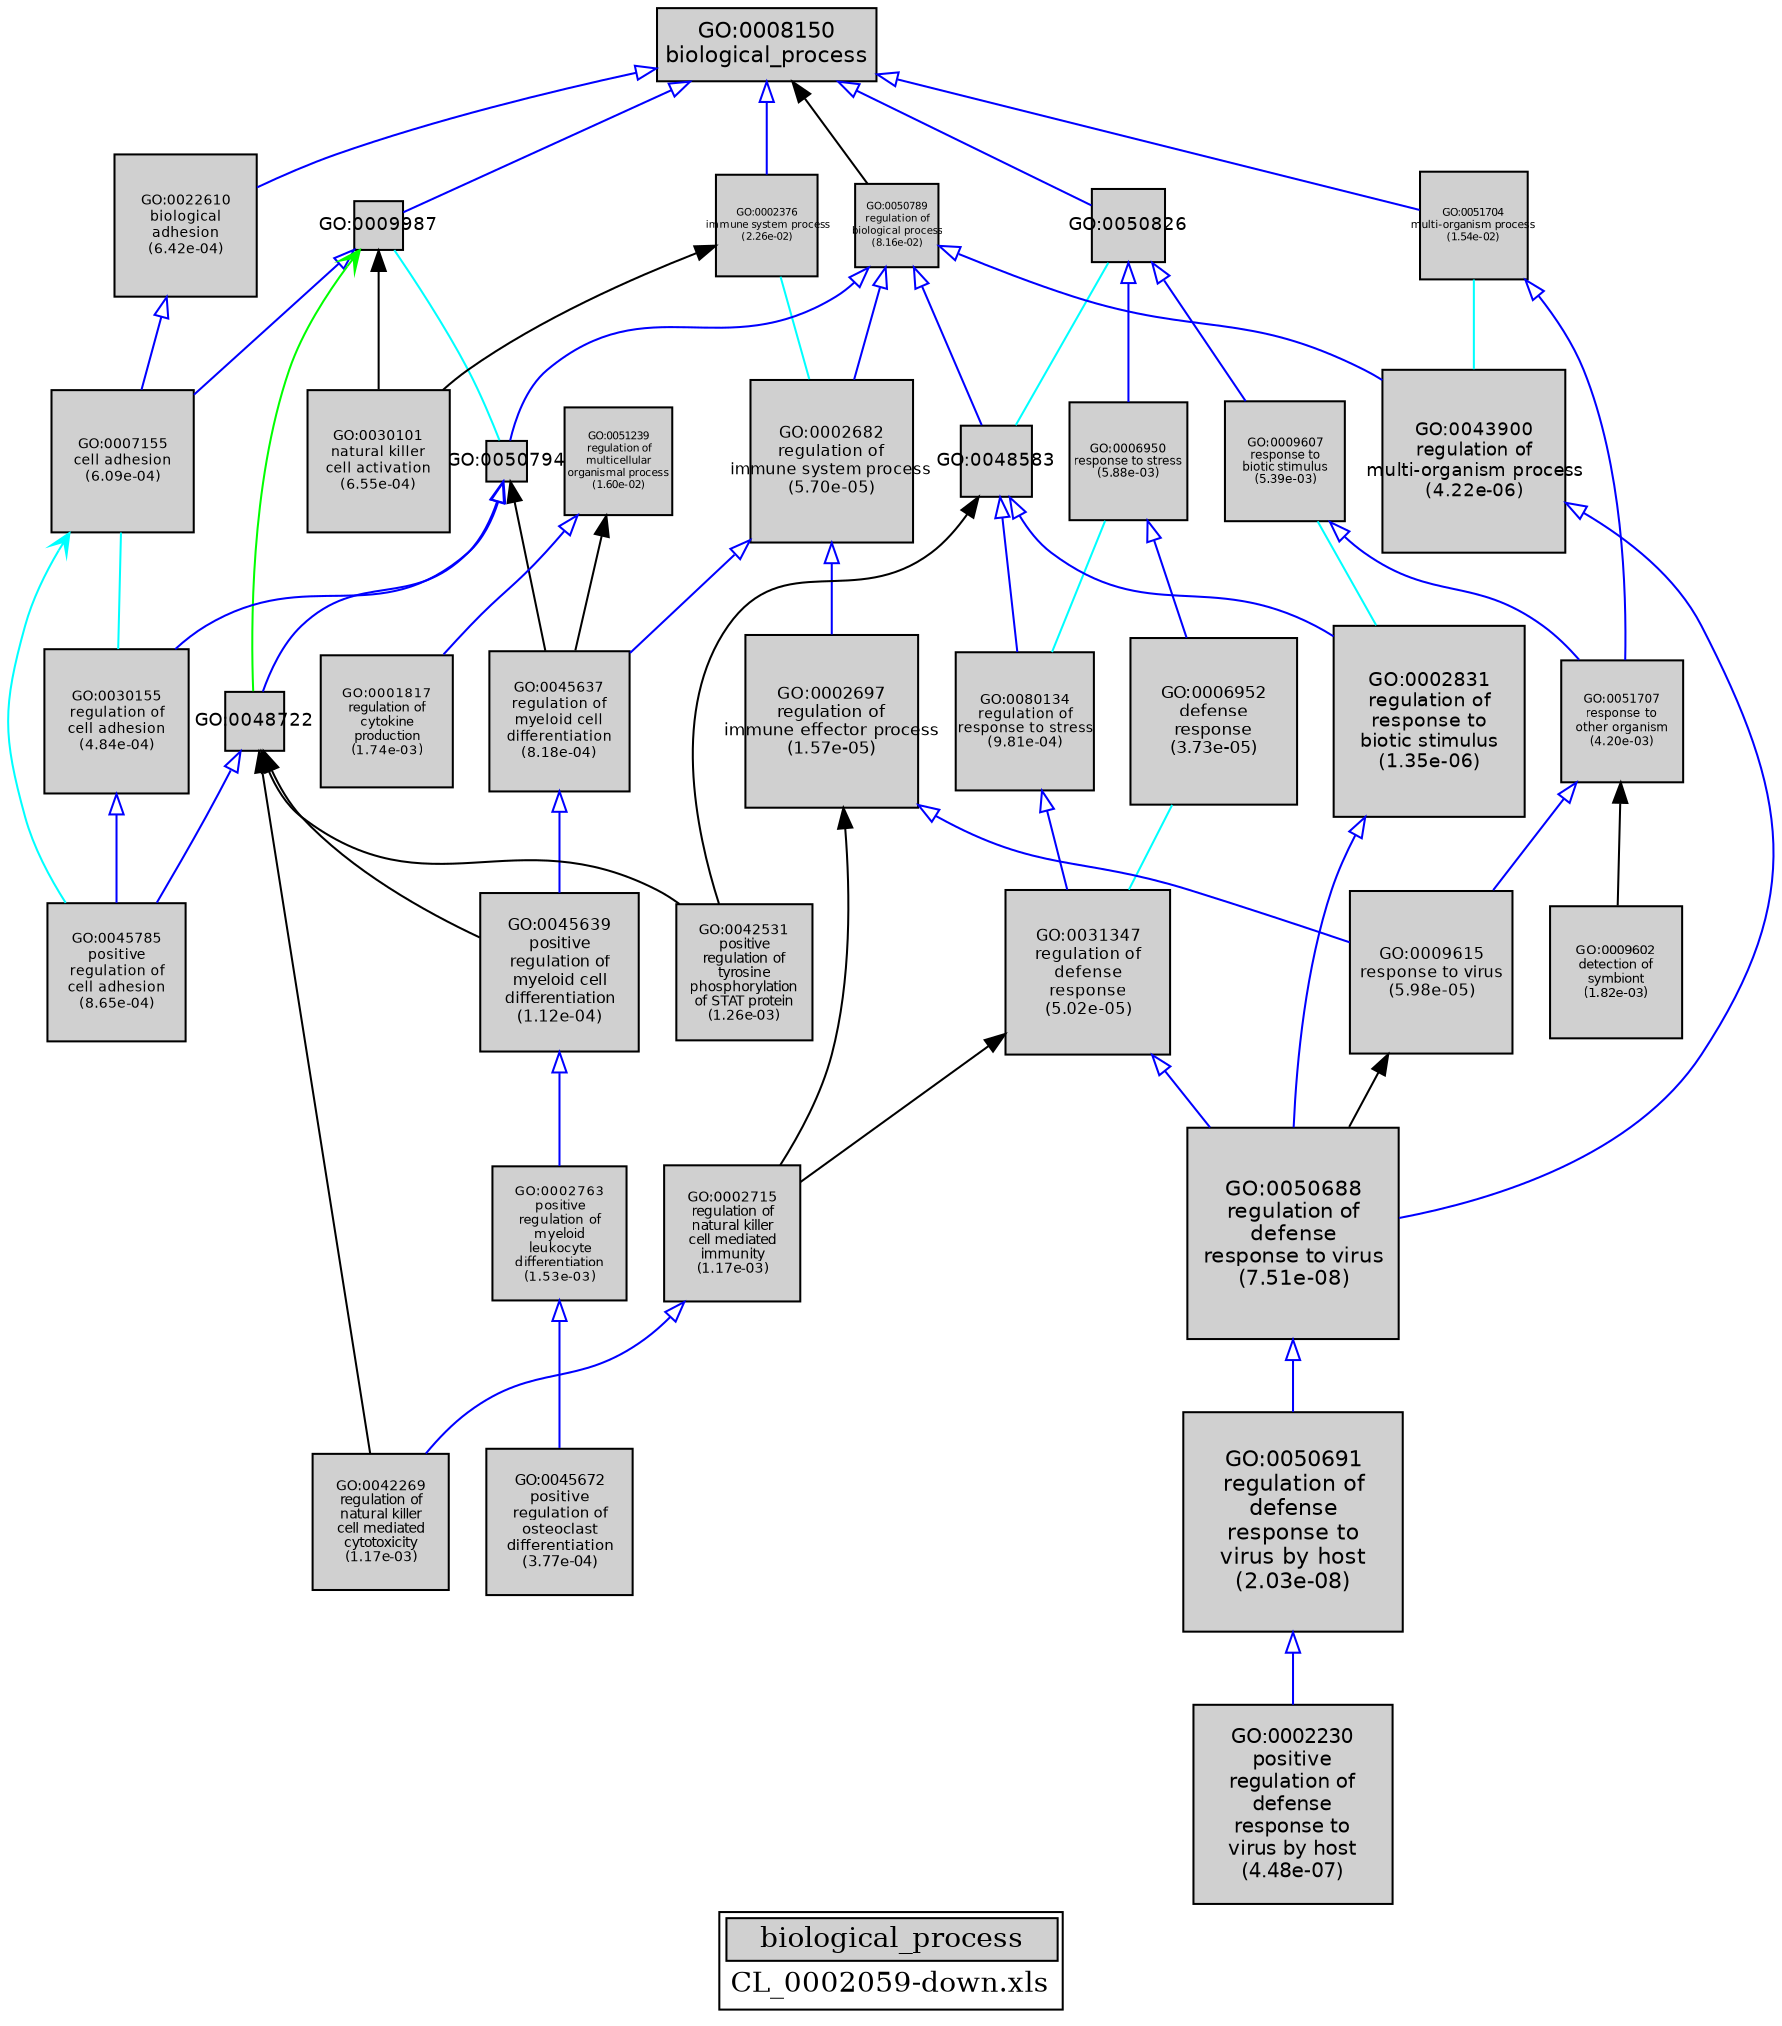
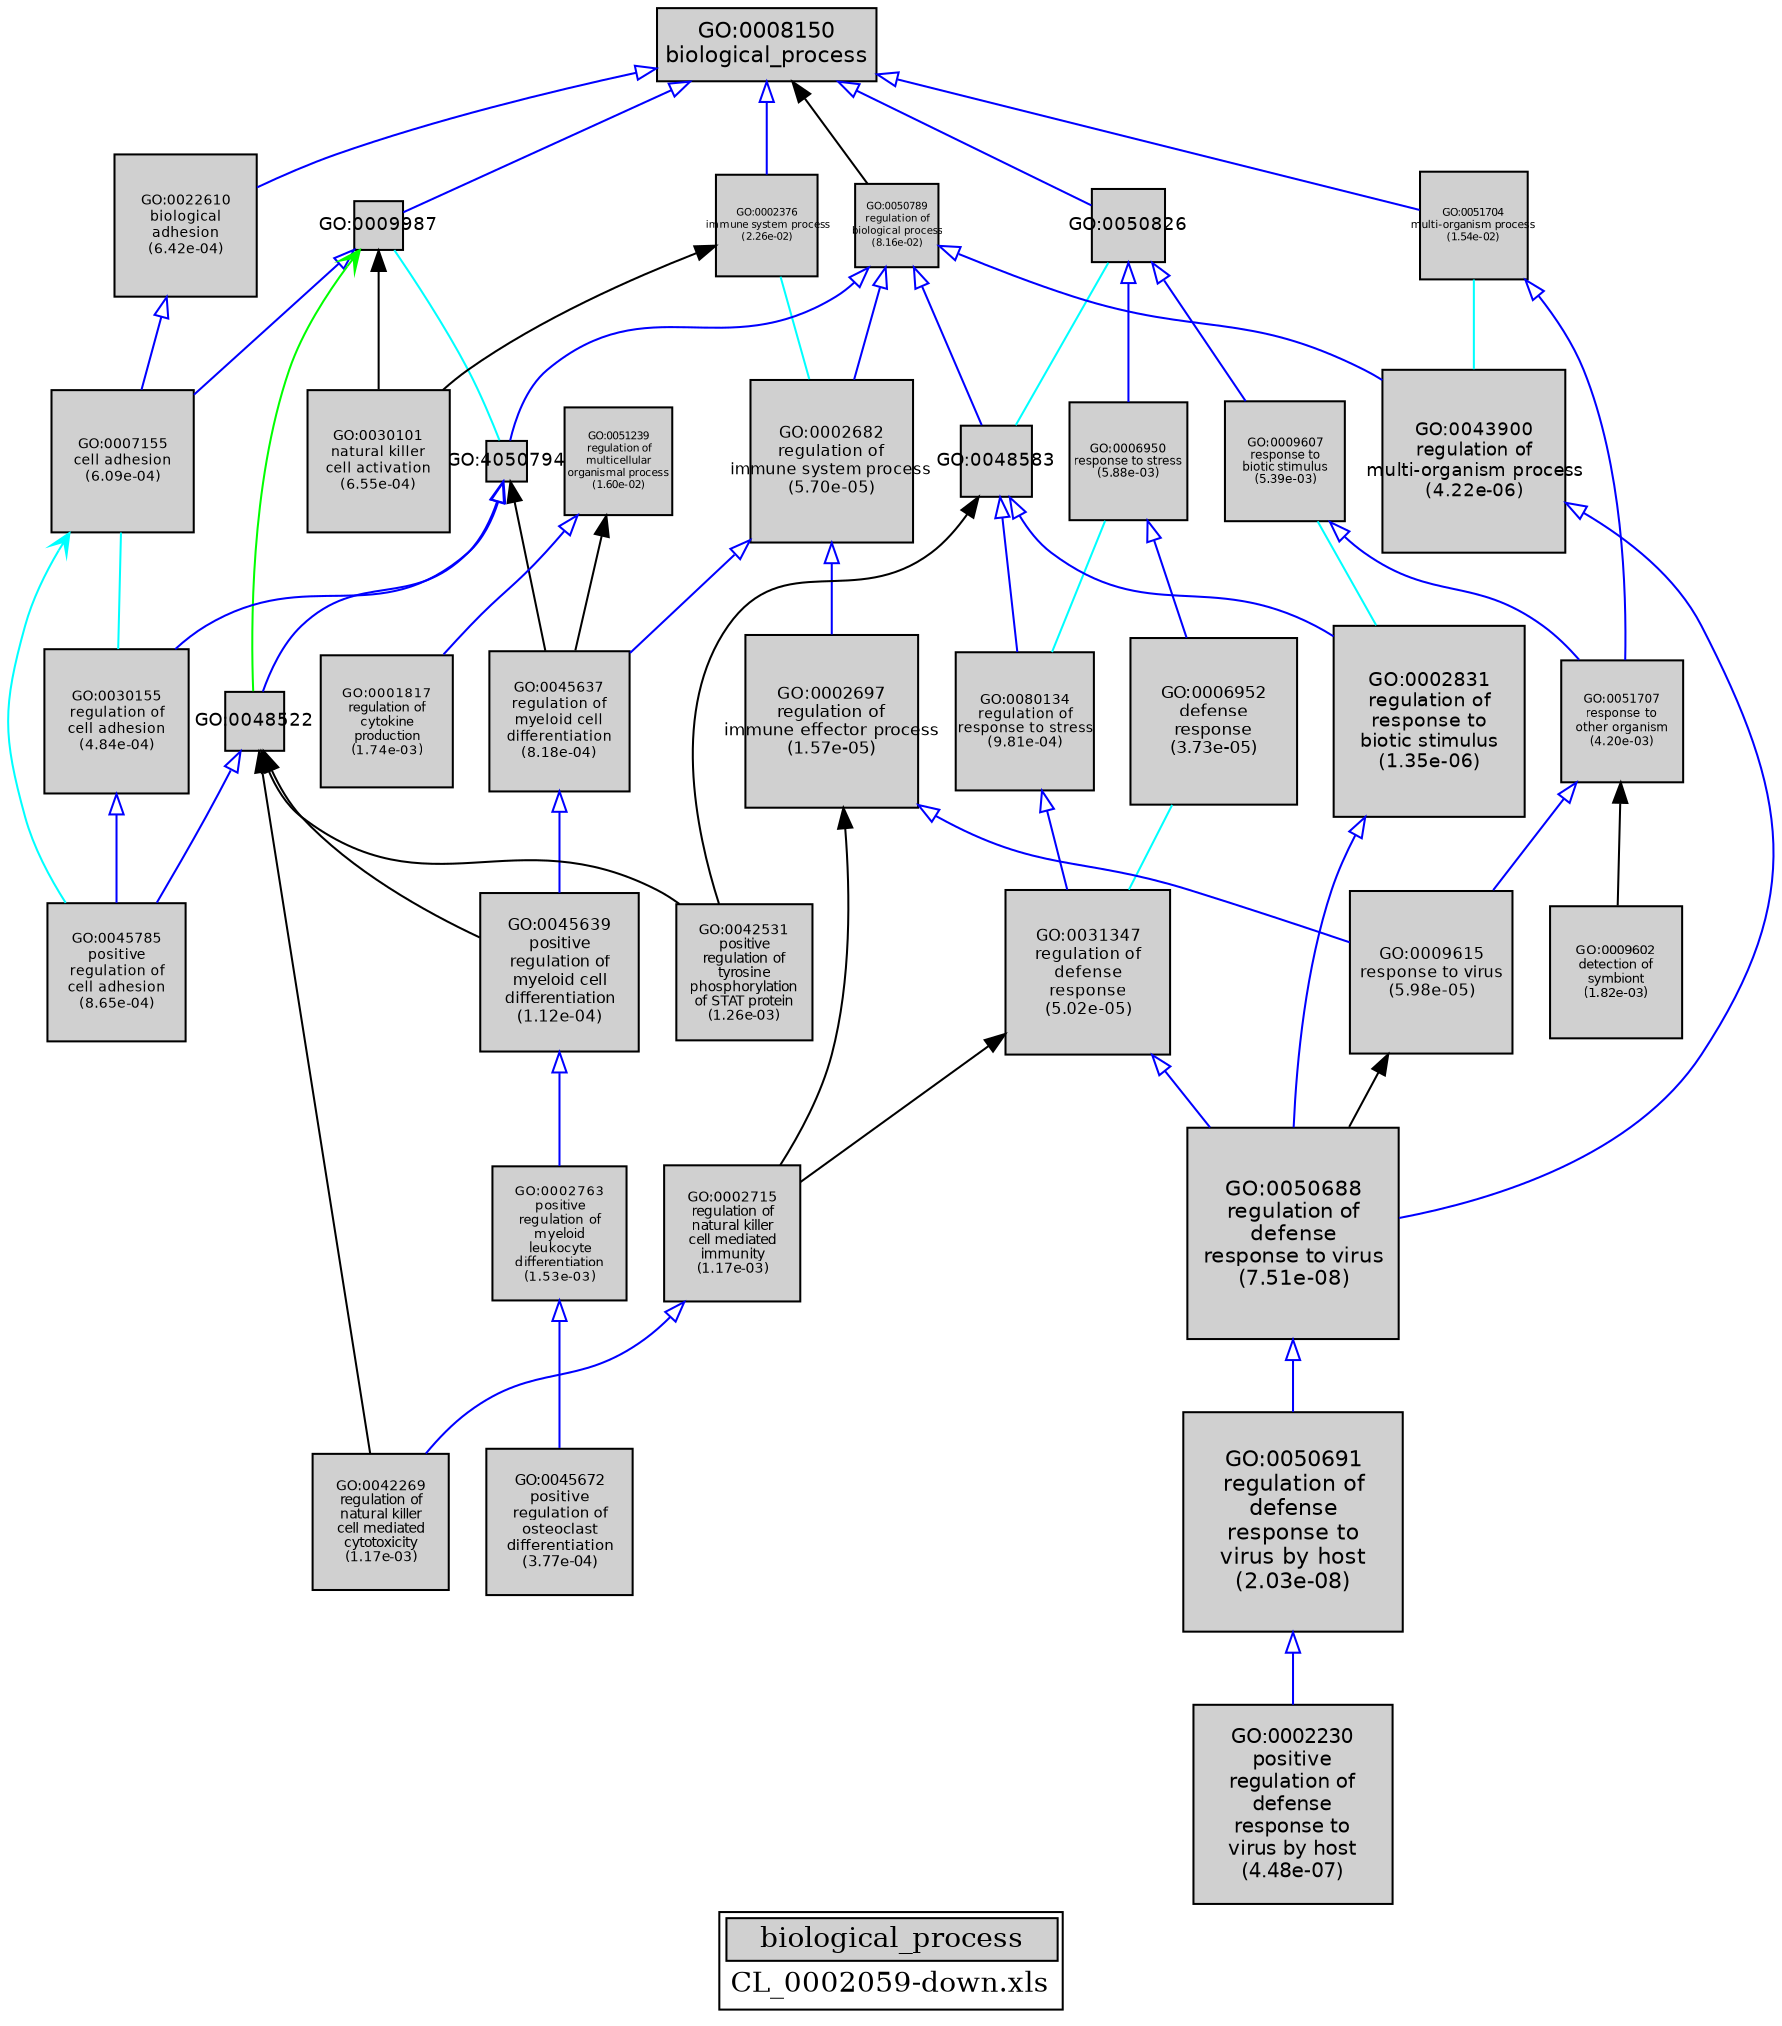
(507, 461) -> (507, 461)
(255, 721) -> (255, 721)
